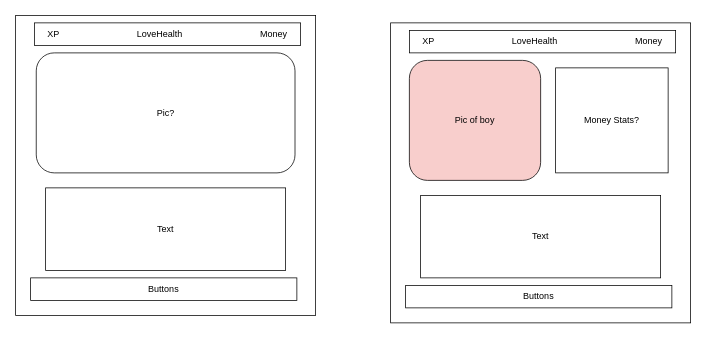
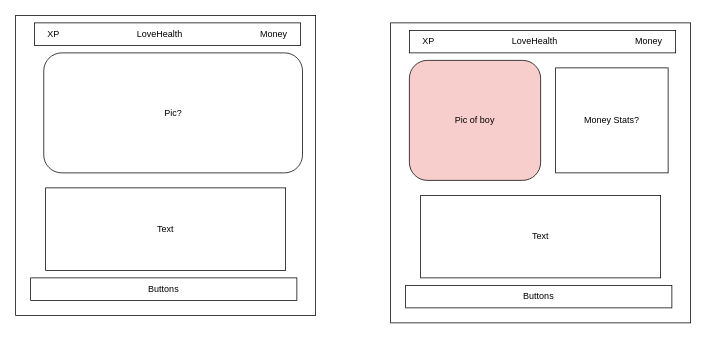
(165, 113) -> (173, 113)
